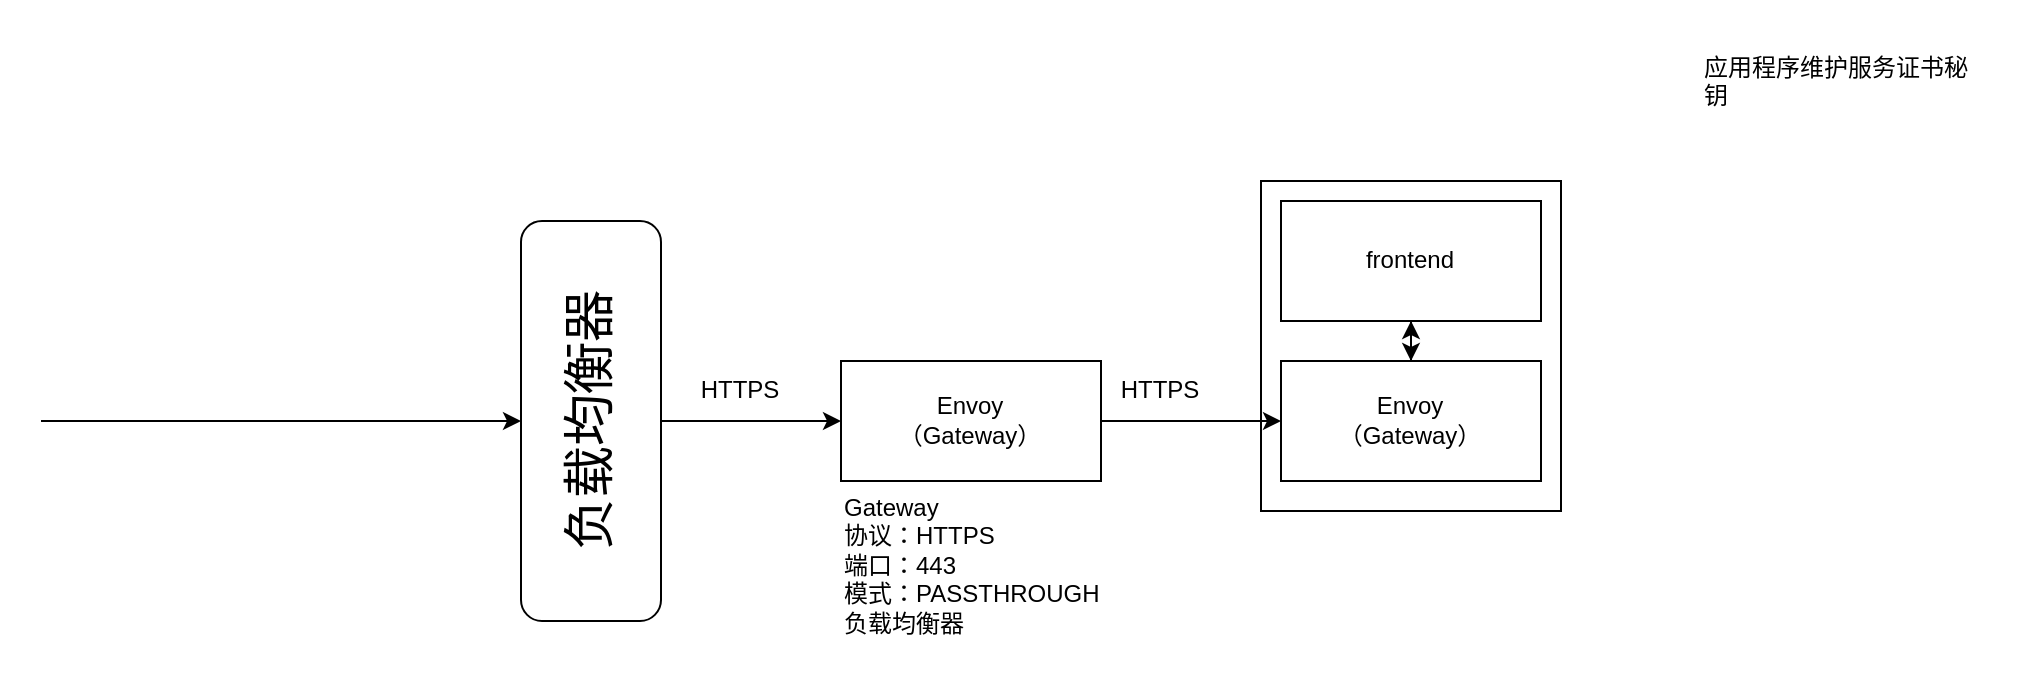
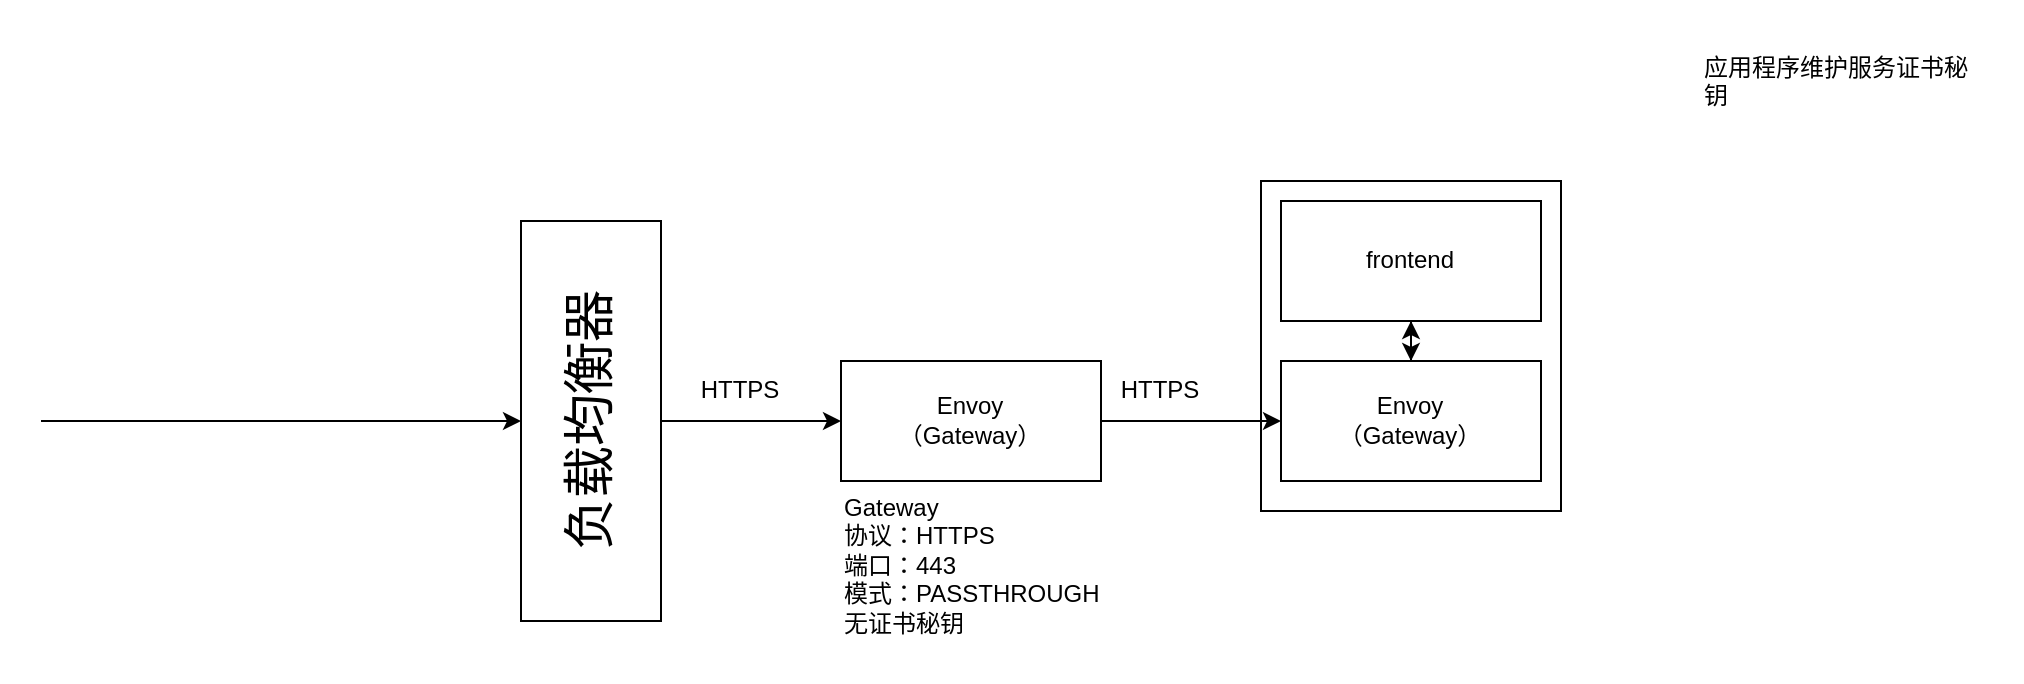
(591, 421) -> (591, 421)
(955, 567) -> (955, 567)
